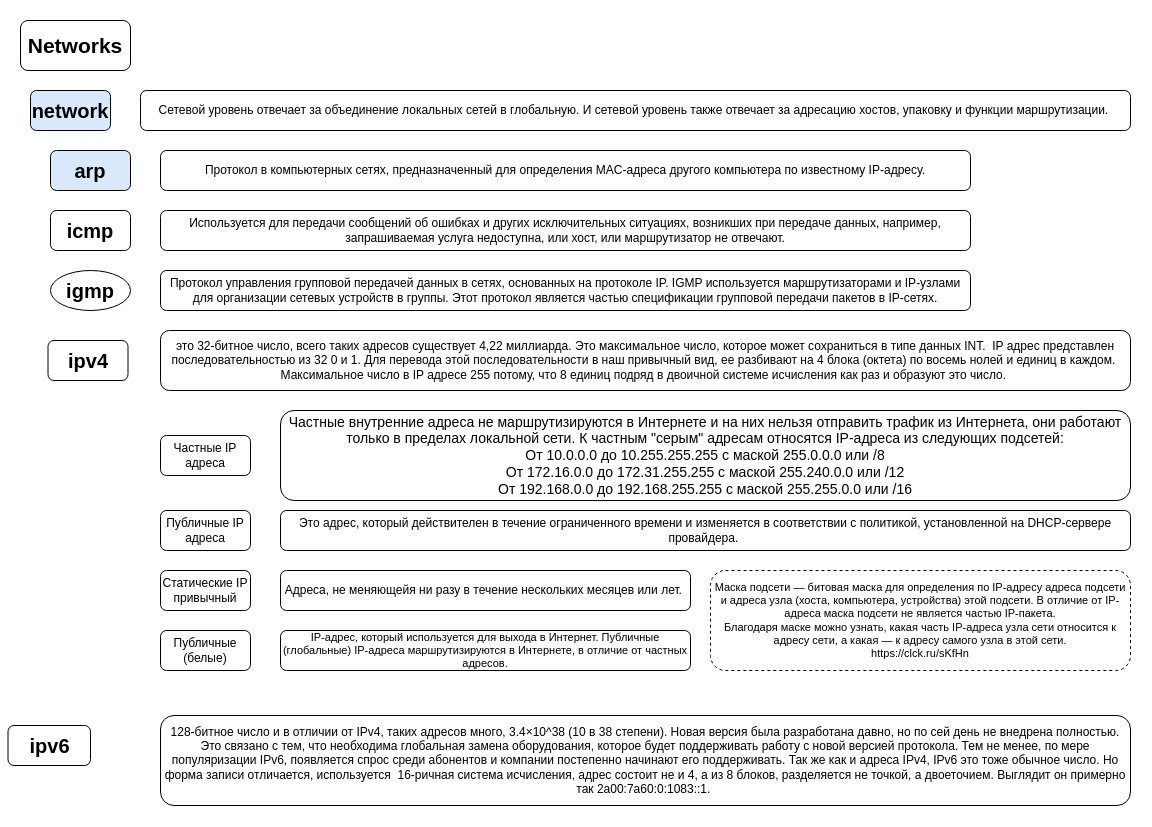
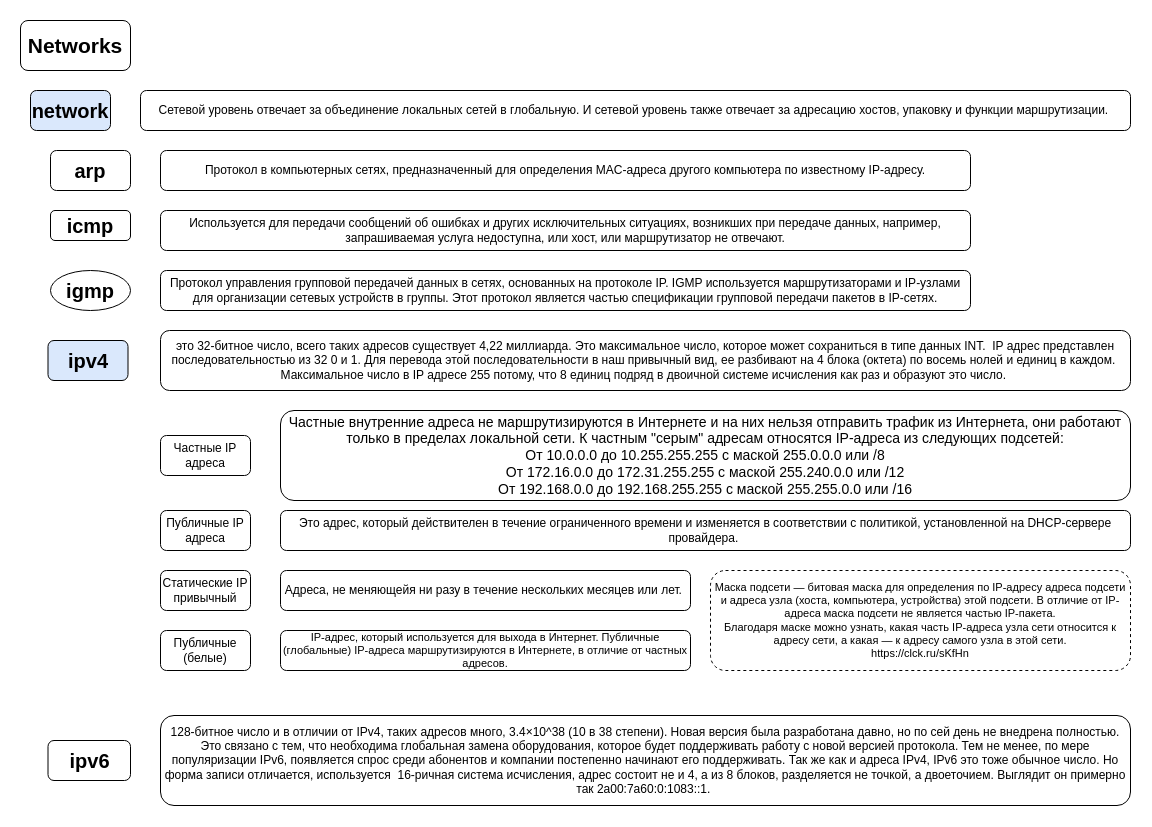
(91, 171) -> (91, 171)
(91, 231) -> (91, 226)
(88, 361) -> (88, 361)
(49, 746) -> (89, 761)
